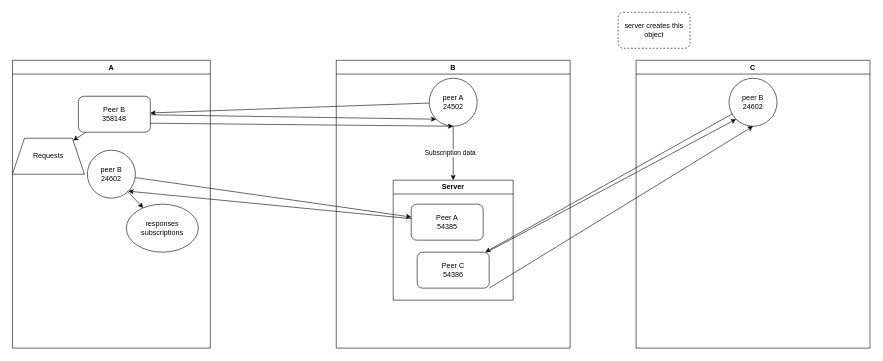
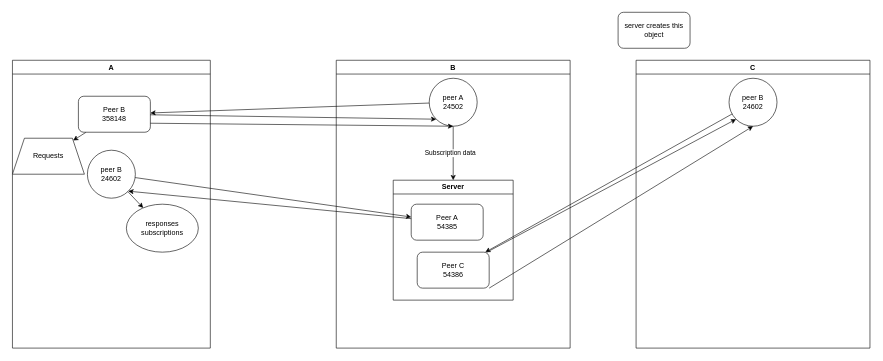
(654, 30) -> (654, 30)
